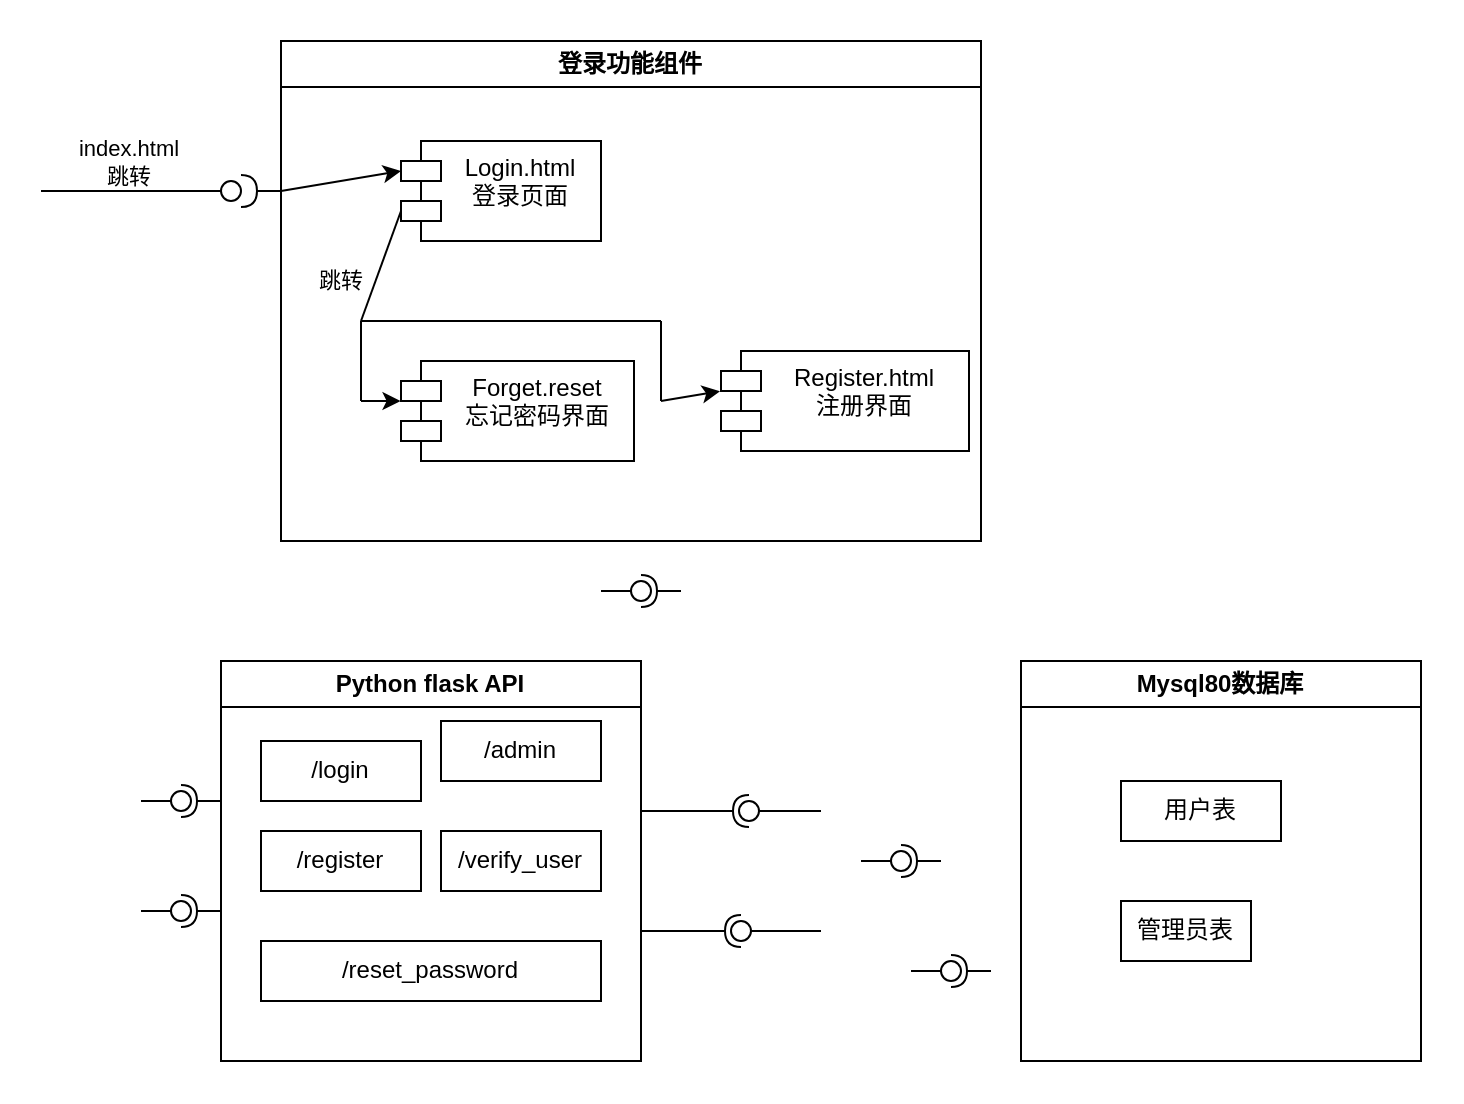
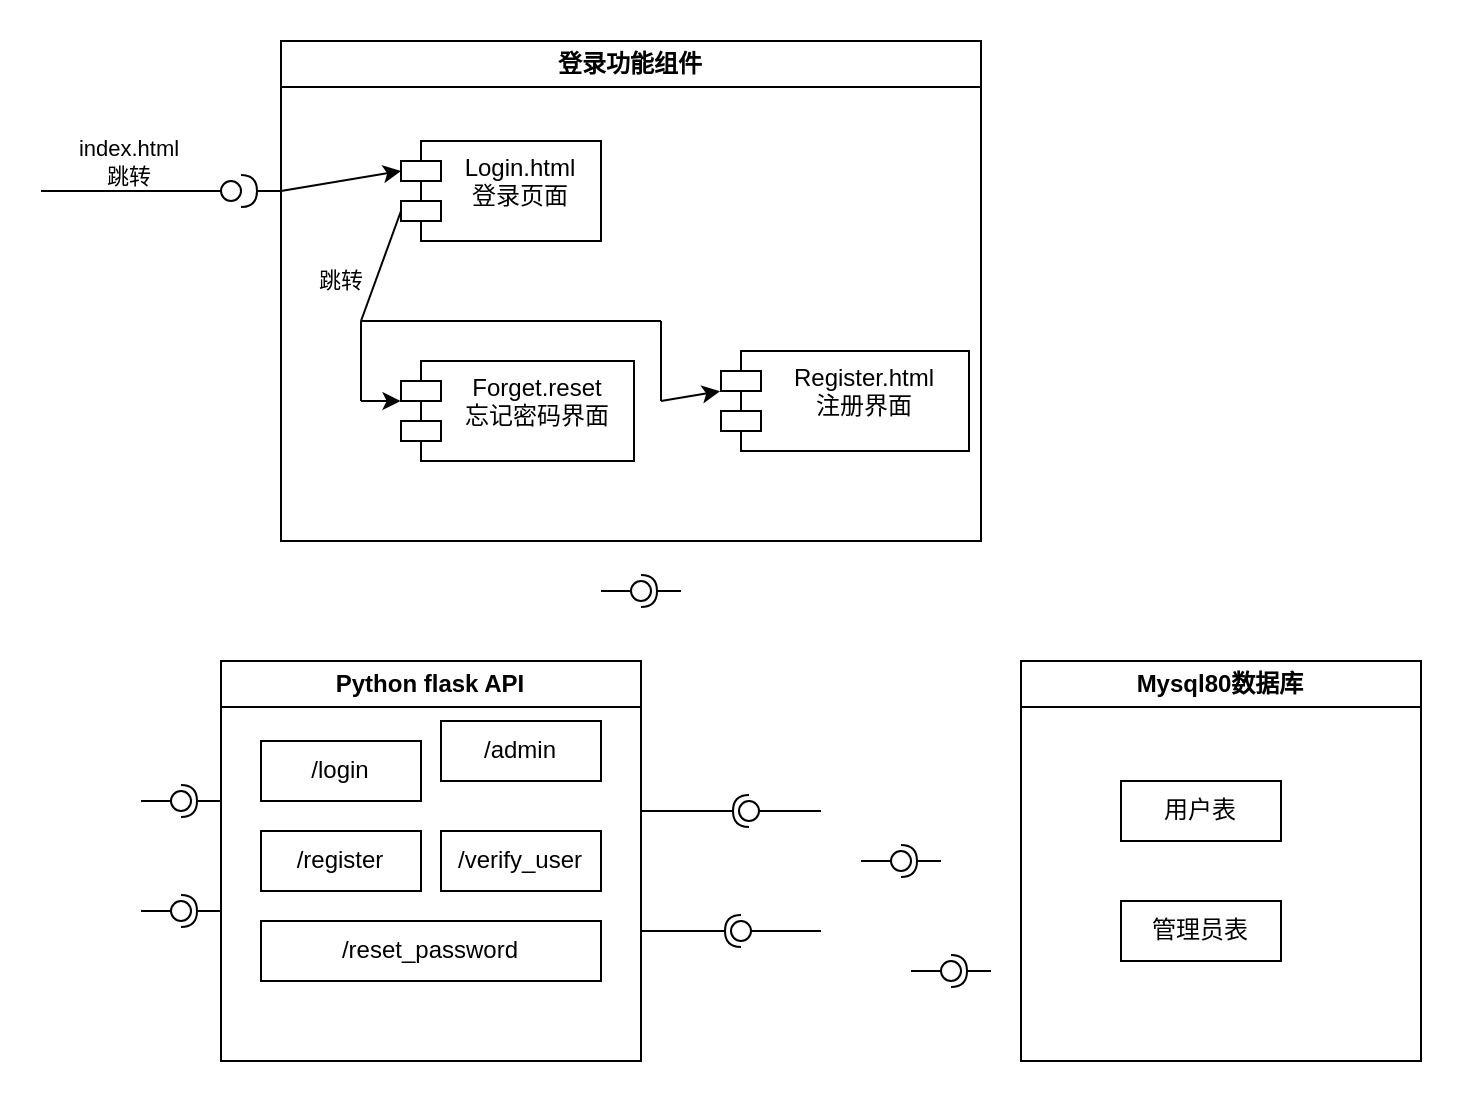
(1186, 931) -> (1201, 931)
(431, 971) -> (431, 951)
